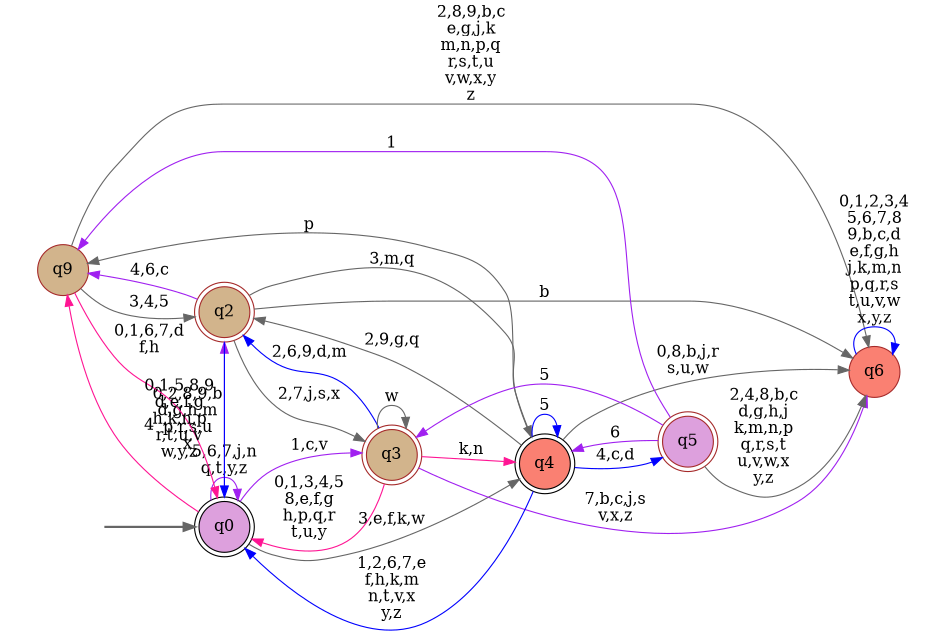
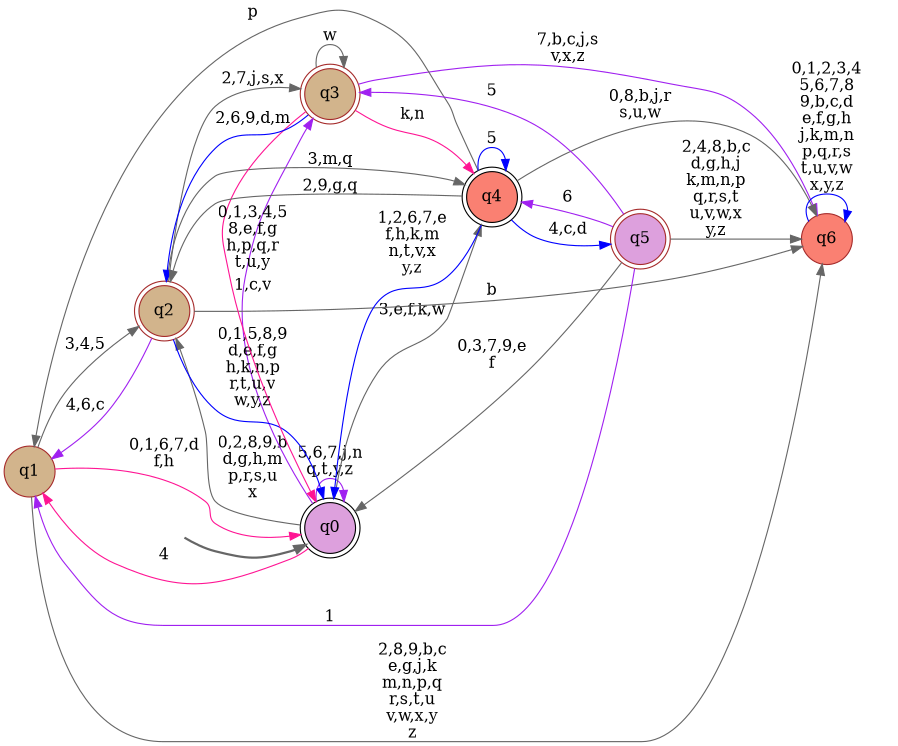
(63, 270) -> (30, 472)
none -> (503, 394)
(224, 425) -> (208, 469)
